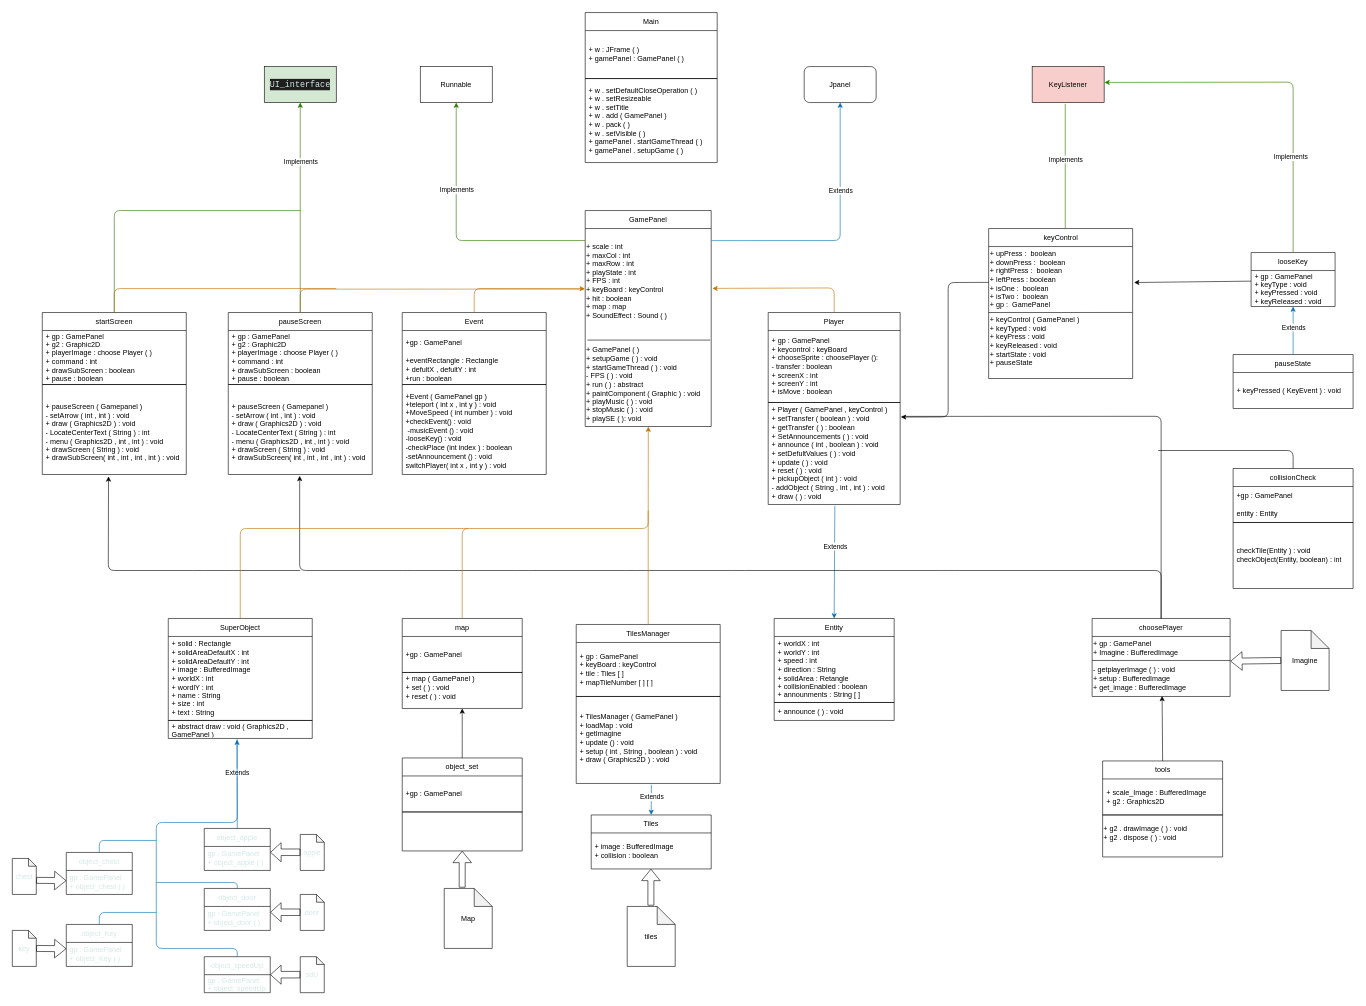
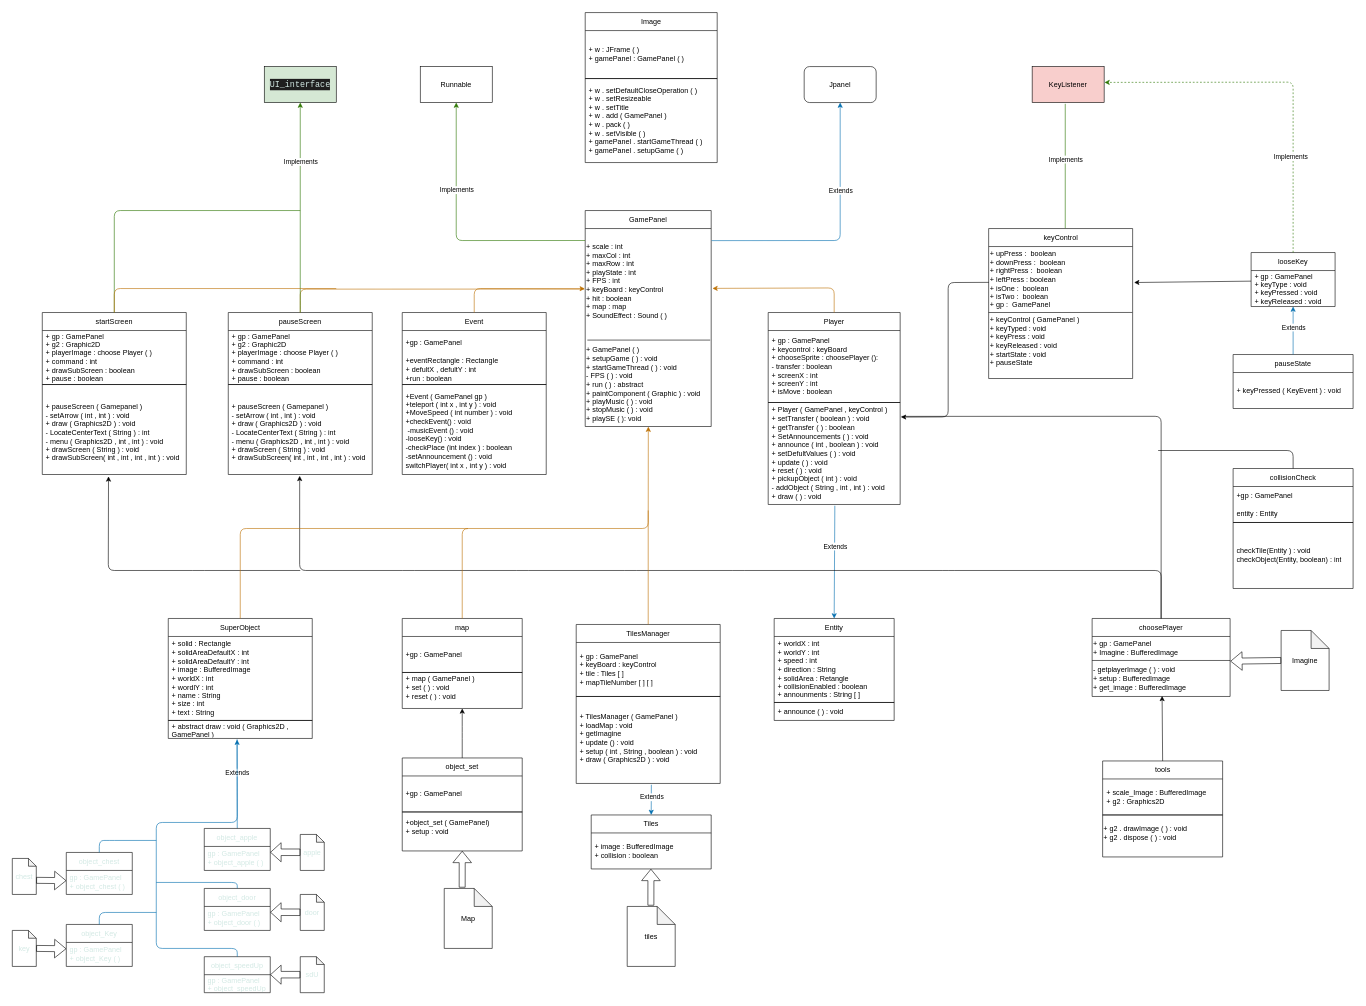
(651, 21) -> (651, 21)
(1285, 82) -> (1285, 82)
none -> (462, 827)
